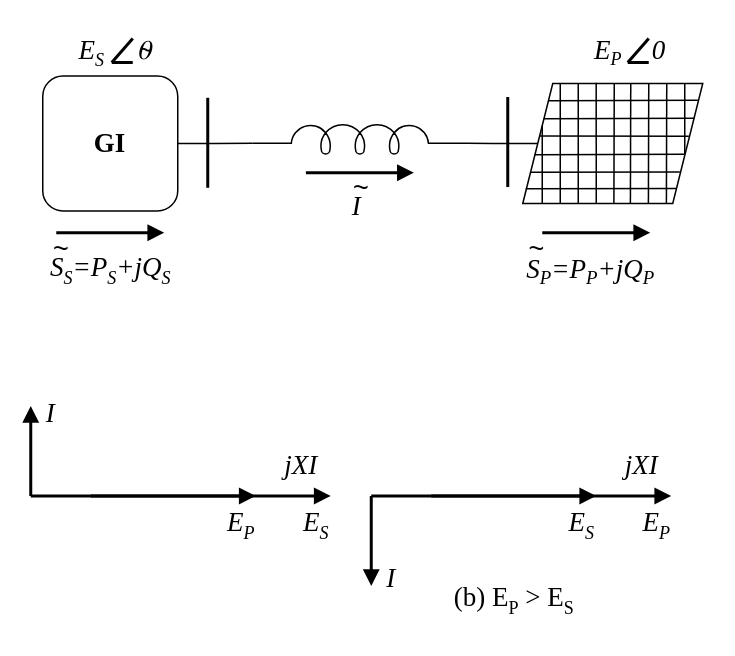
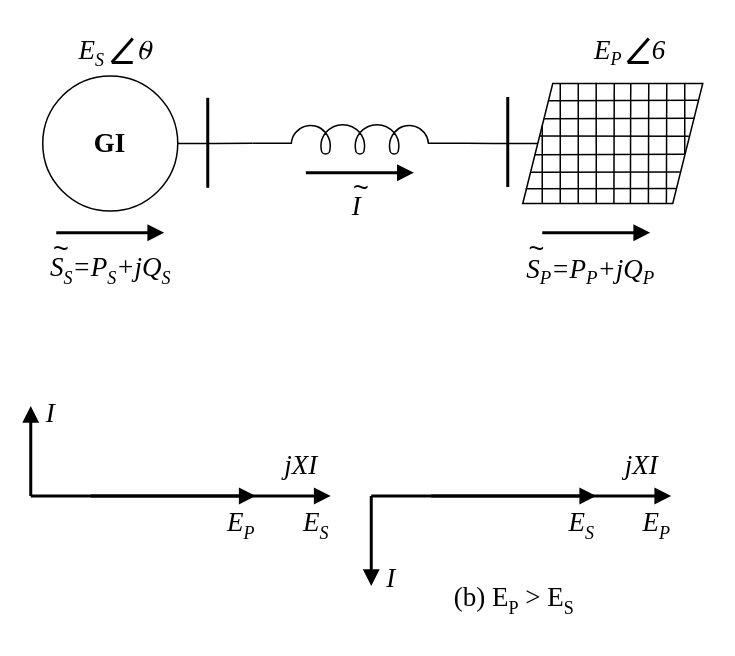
(636, 53) -> (636, 53)
(110, 143) -> (110, 143)
